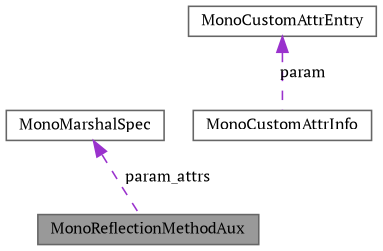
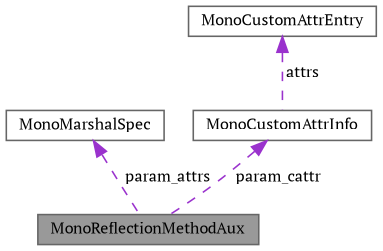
(301, 73) -> (301, 73)
none -> (214, 184)
